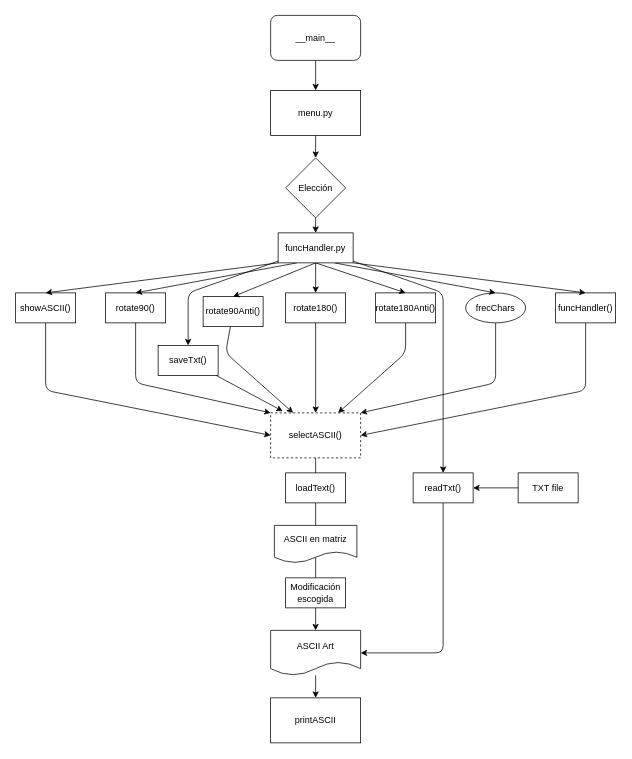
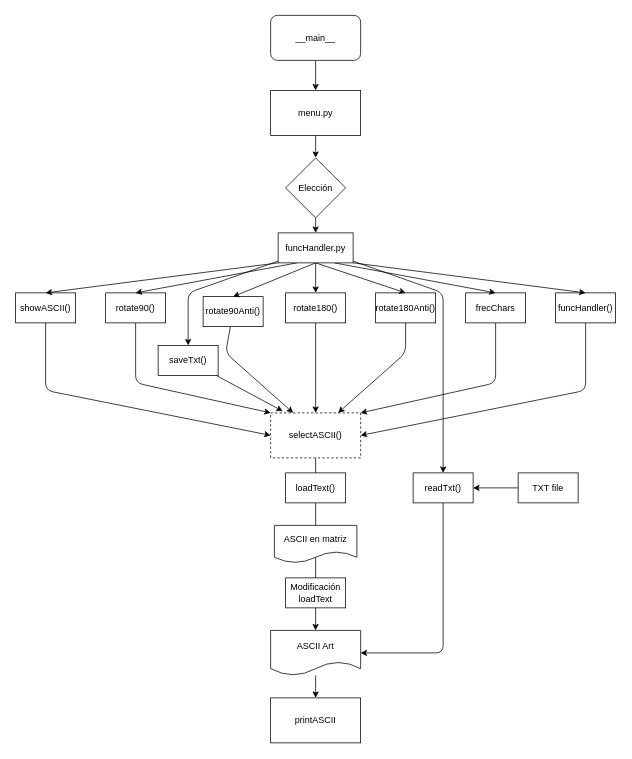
(495, 308) -> (495, 308)
(315, 593) -> (315, 593)
